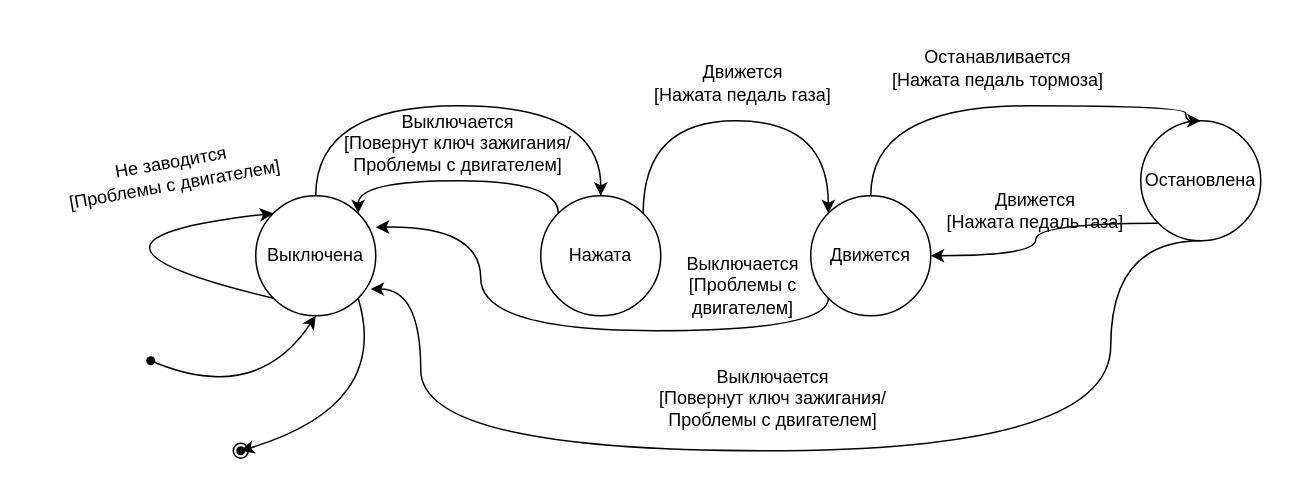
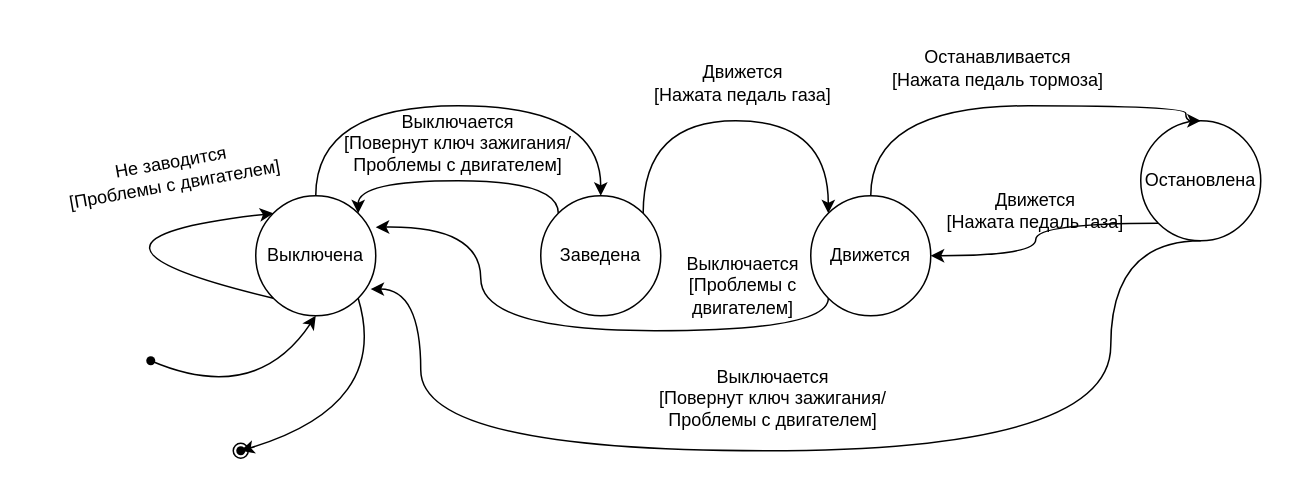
(601, 256) -> (601, 256)
